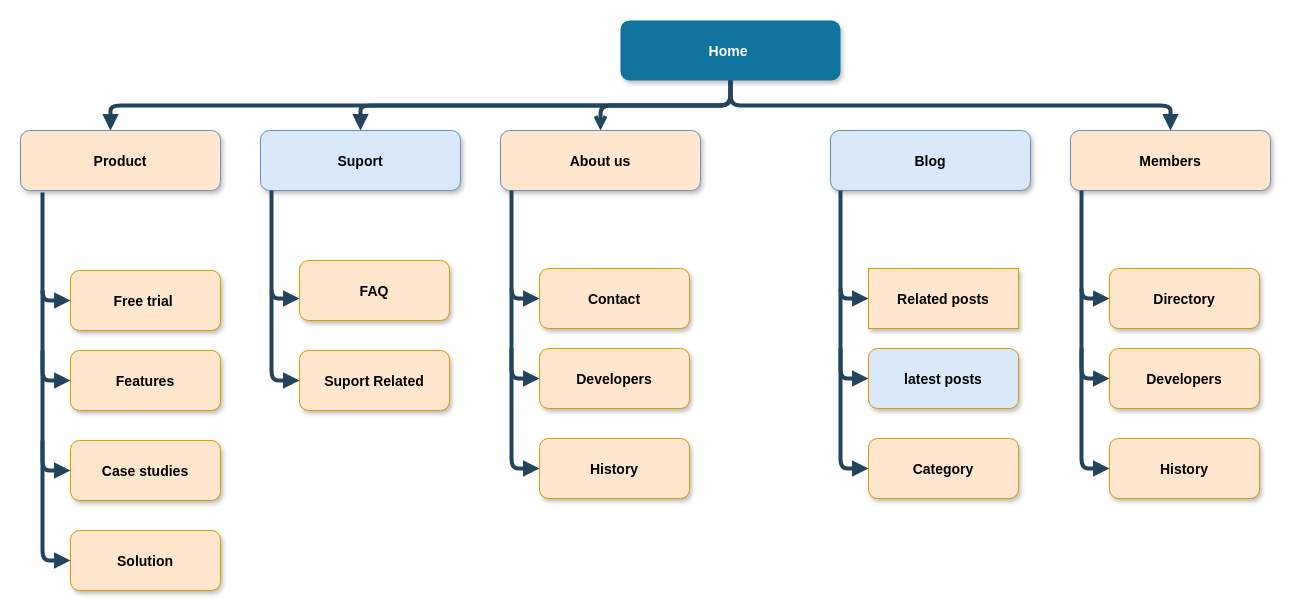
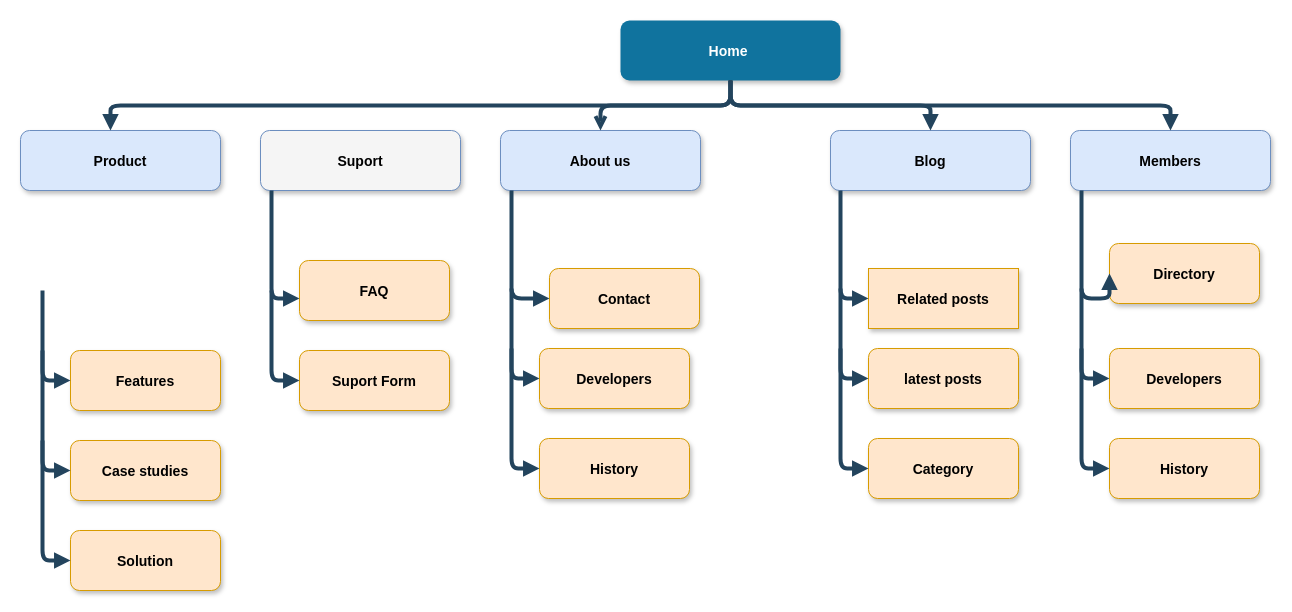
(361, 111) -> none
none -> (931, 111)
(121, 161) -> (121, 161)
(361, 161) -> (361, 161)
(601, 161) -> (601, 161)
(1171, 161) -> (1171, 161)
(43, 249) -> none
(615, 299) -> (625, 299)
(1185, 299) -> (1185, 274)
(146, 301) -> none
(944, 379) -> (944, 379)
(374, 381) -> (374, 381)
